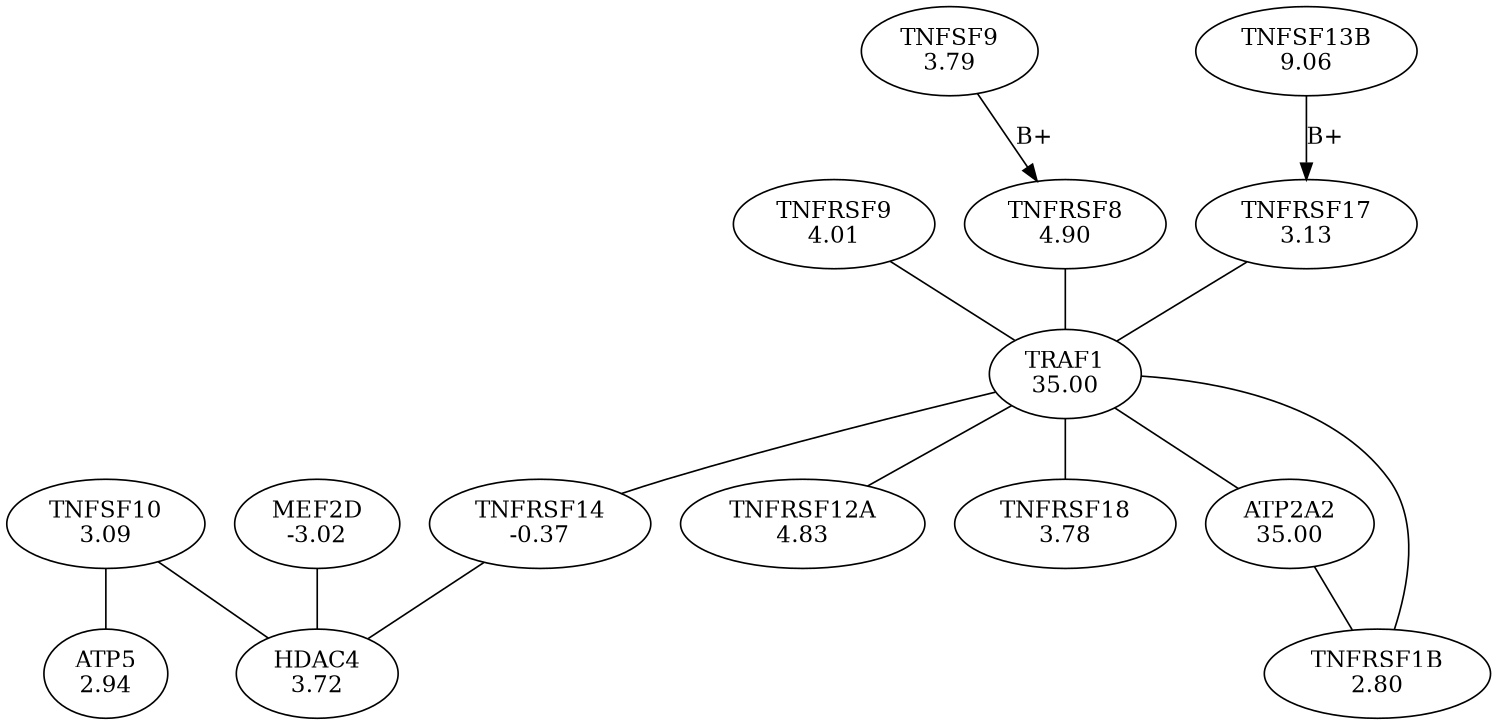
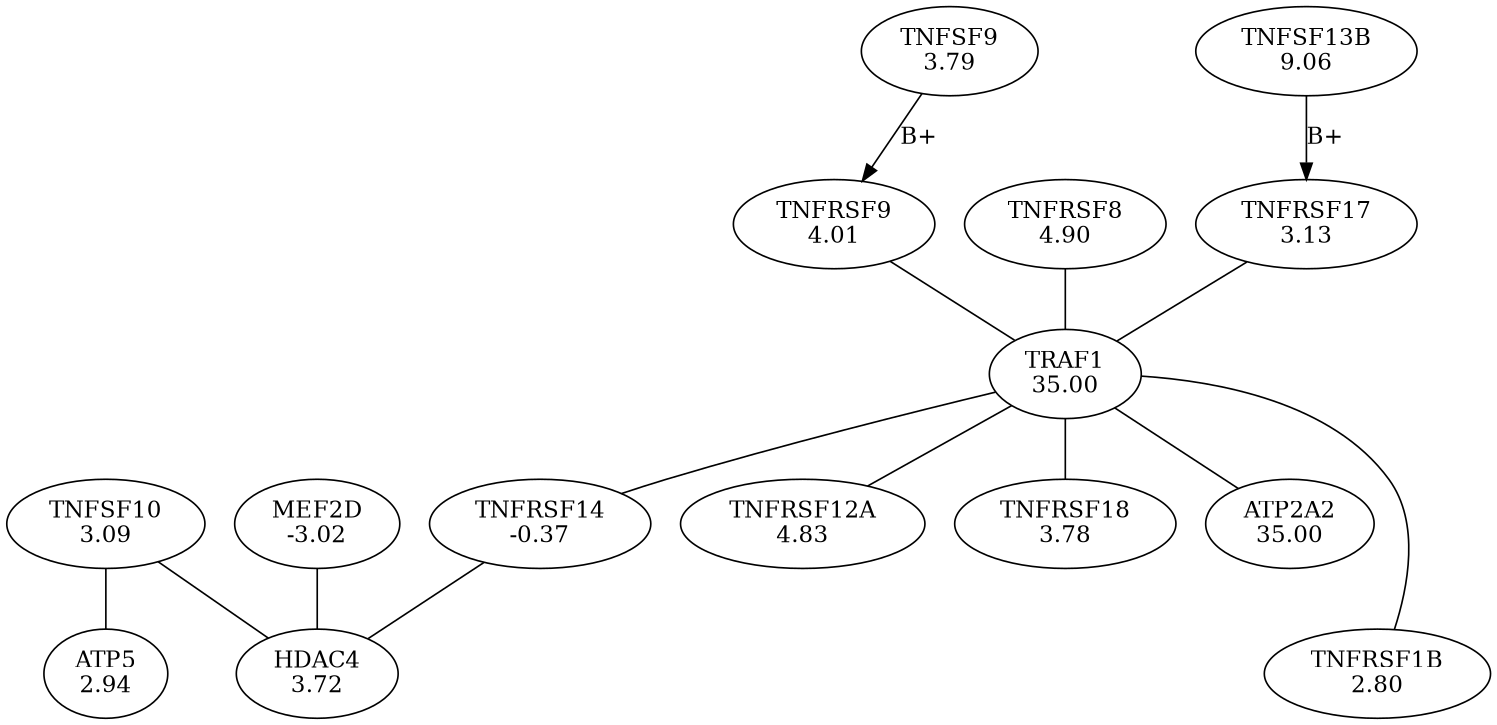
(1003, 130) -> (897, 130)
(1333, 598) -> none
